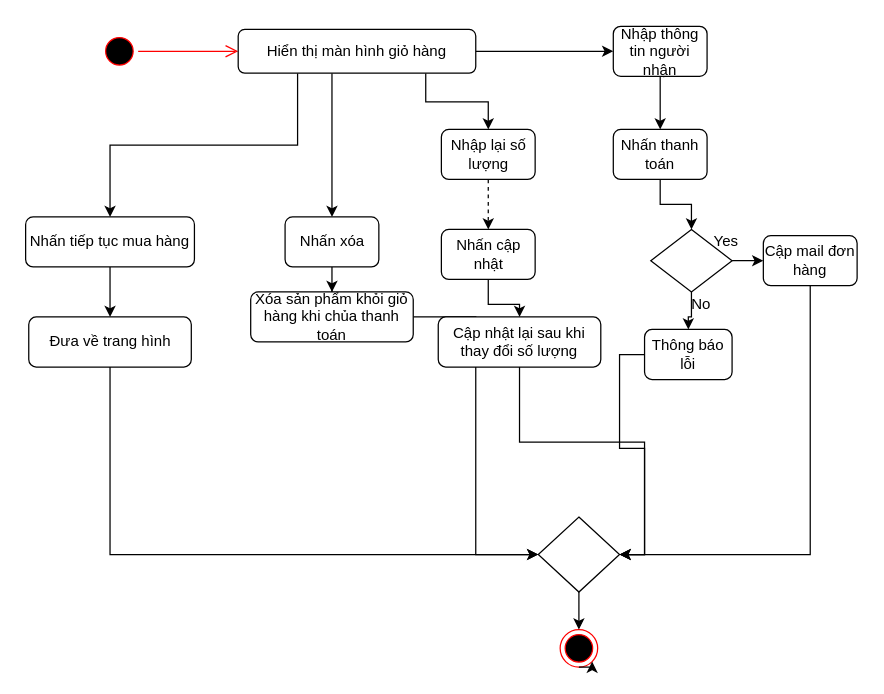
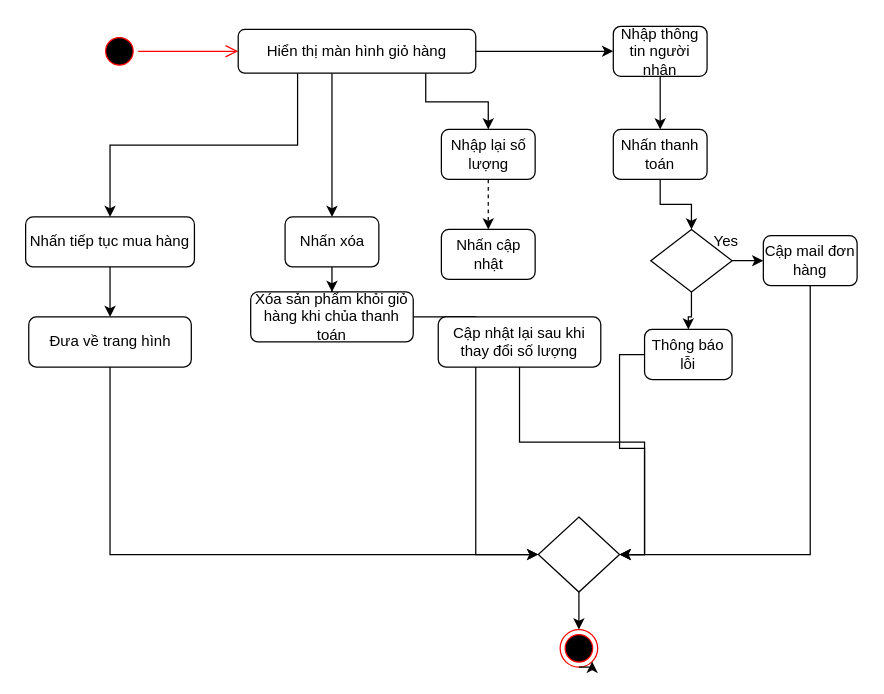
(493, 304) -> none
(701, 304) -> none
